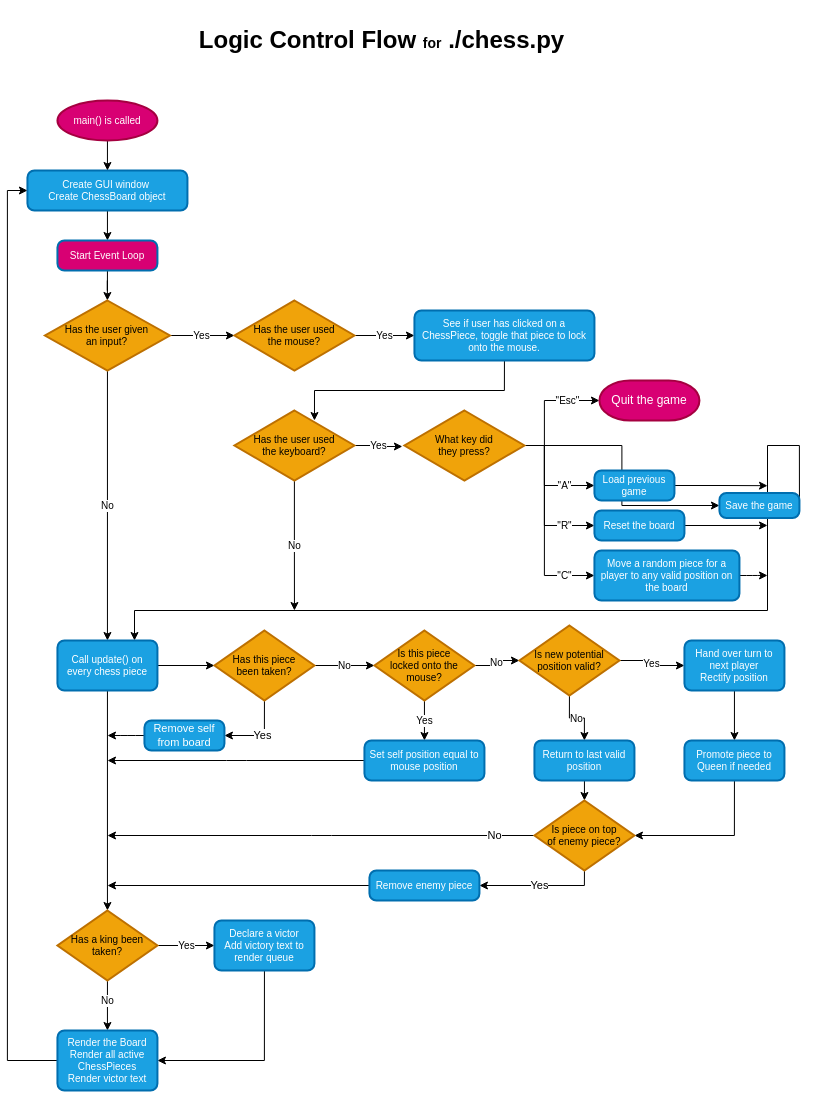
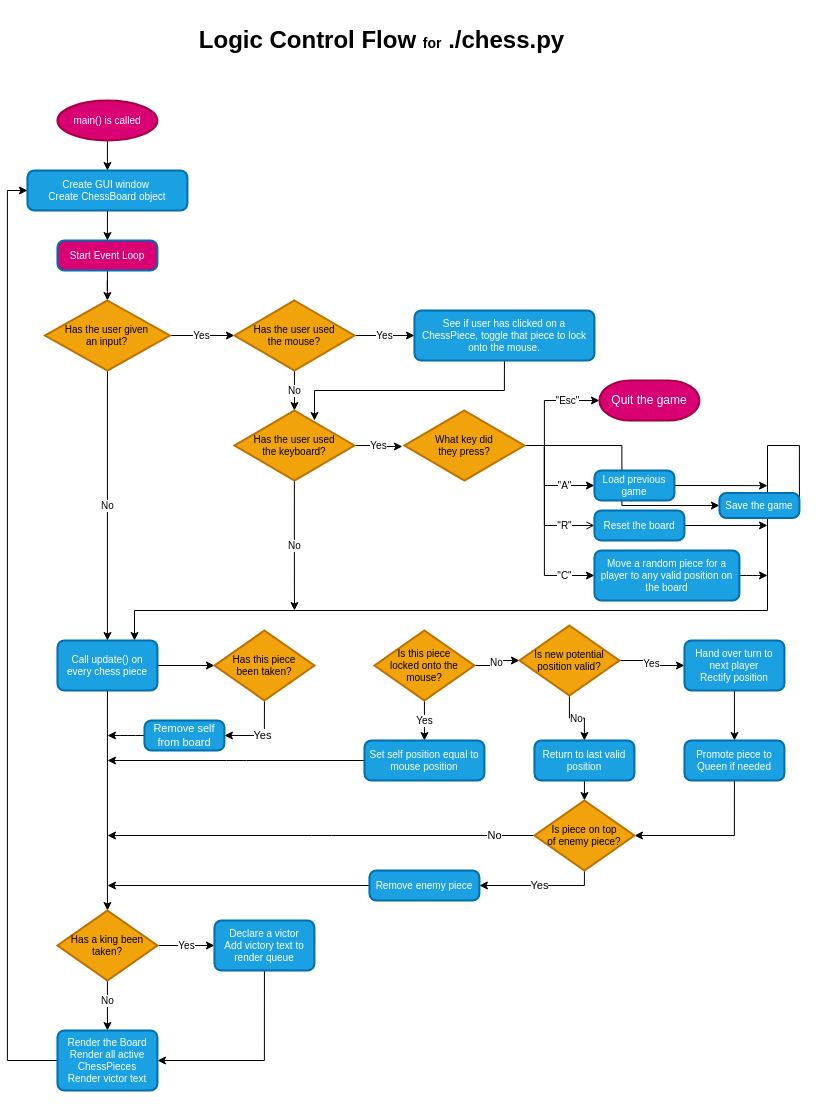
none -> (294, 387)
(586, 526) -> (587, 526)
(341, 666) -> none
